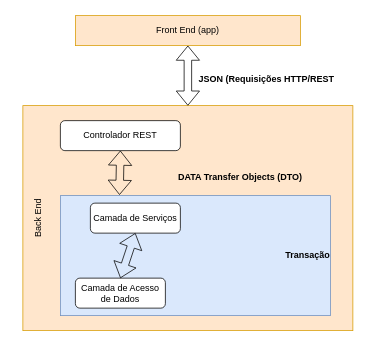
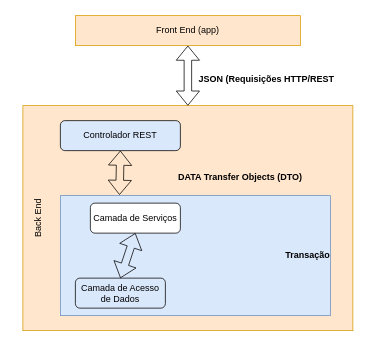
(120, 135) -> (120, 135)
(120, 293) -> (120, 293)
